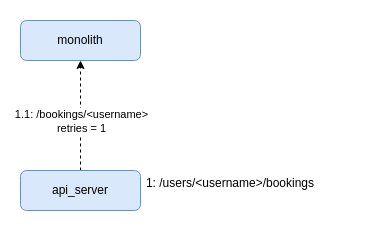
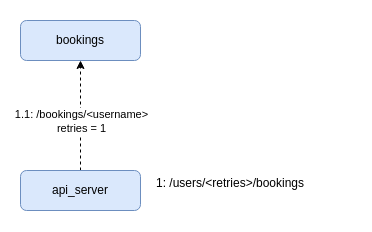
(81, 41) -> (81, 41)
(231, 191) -> (231, 191)
